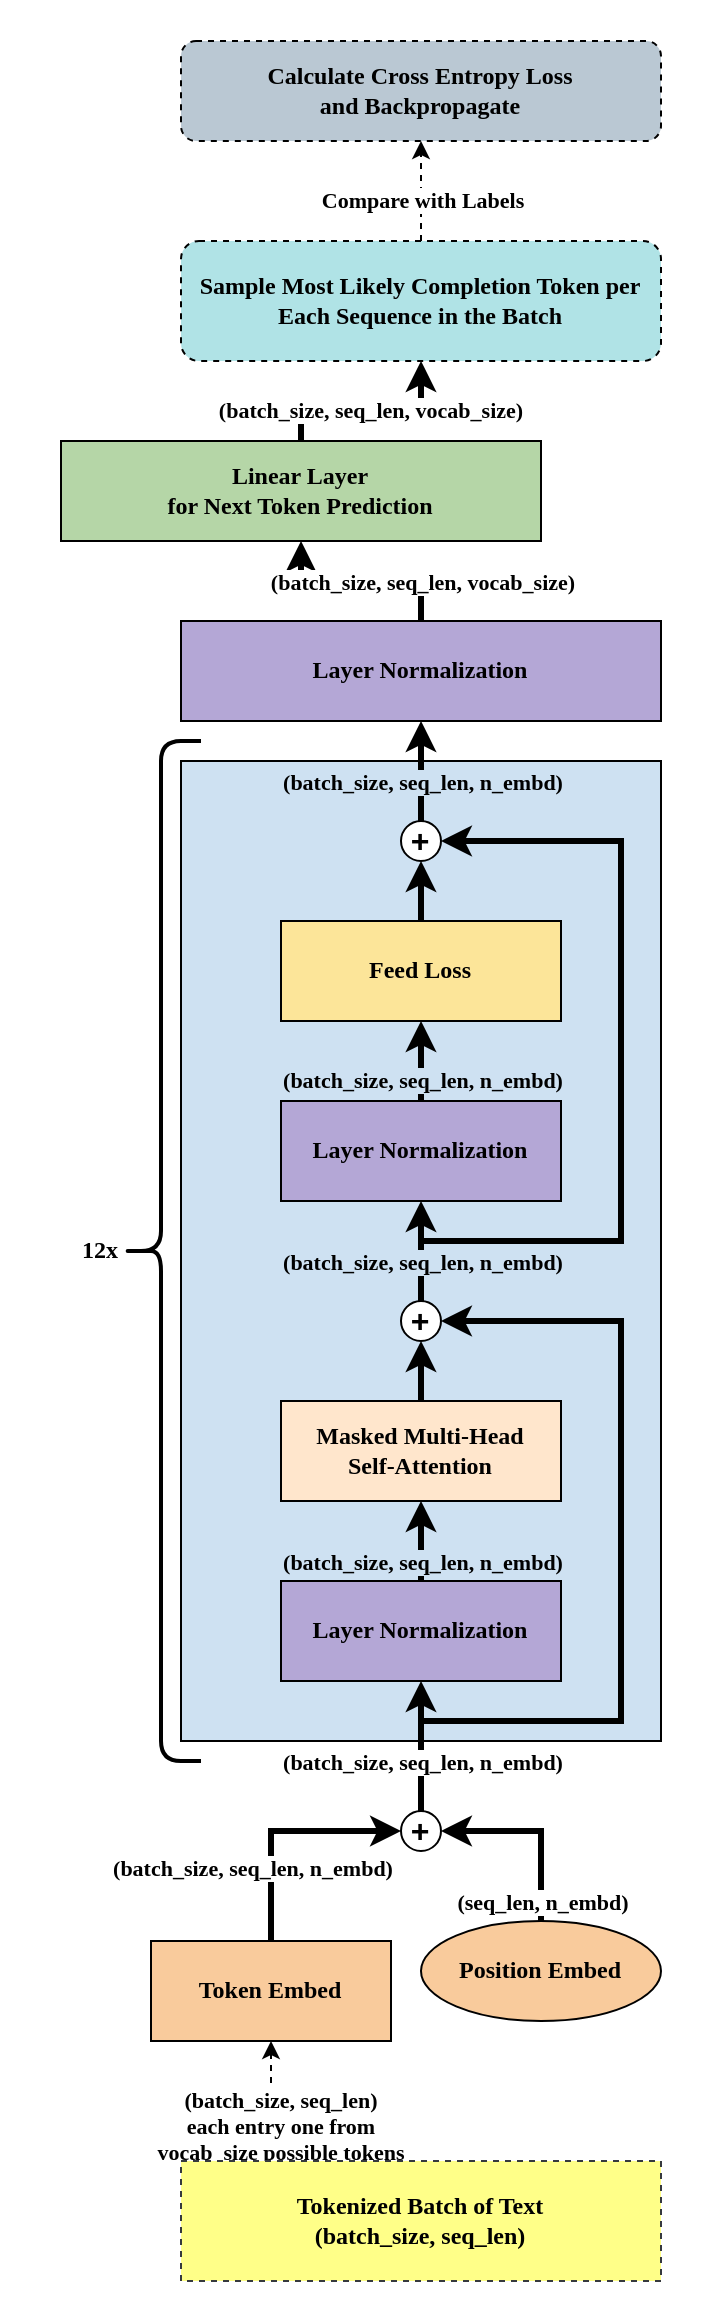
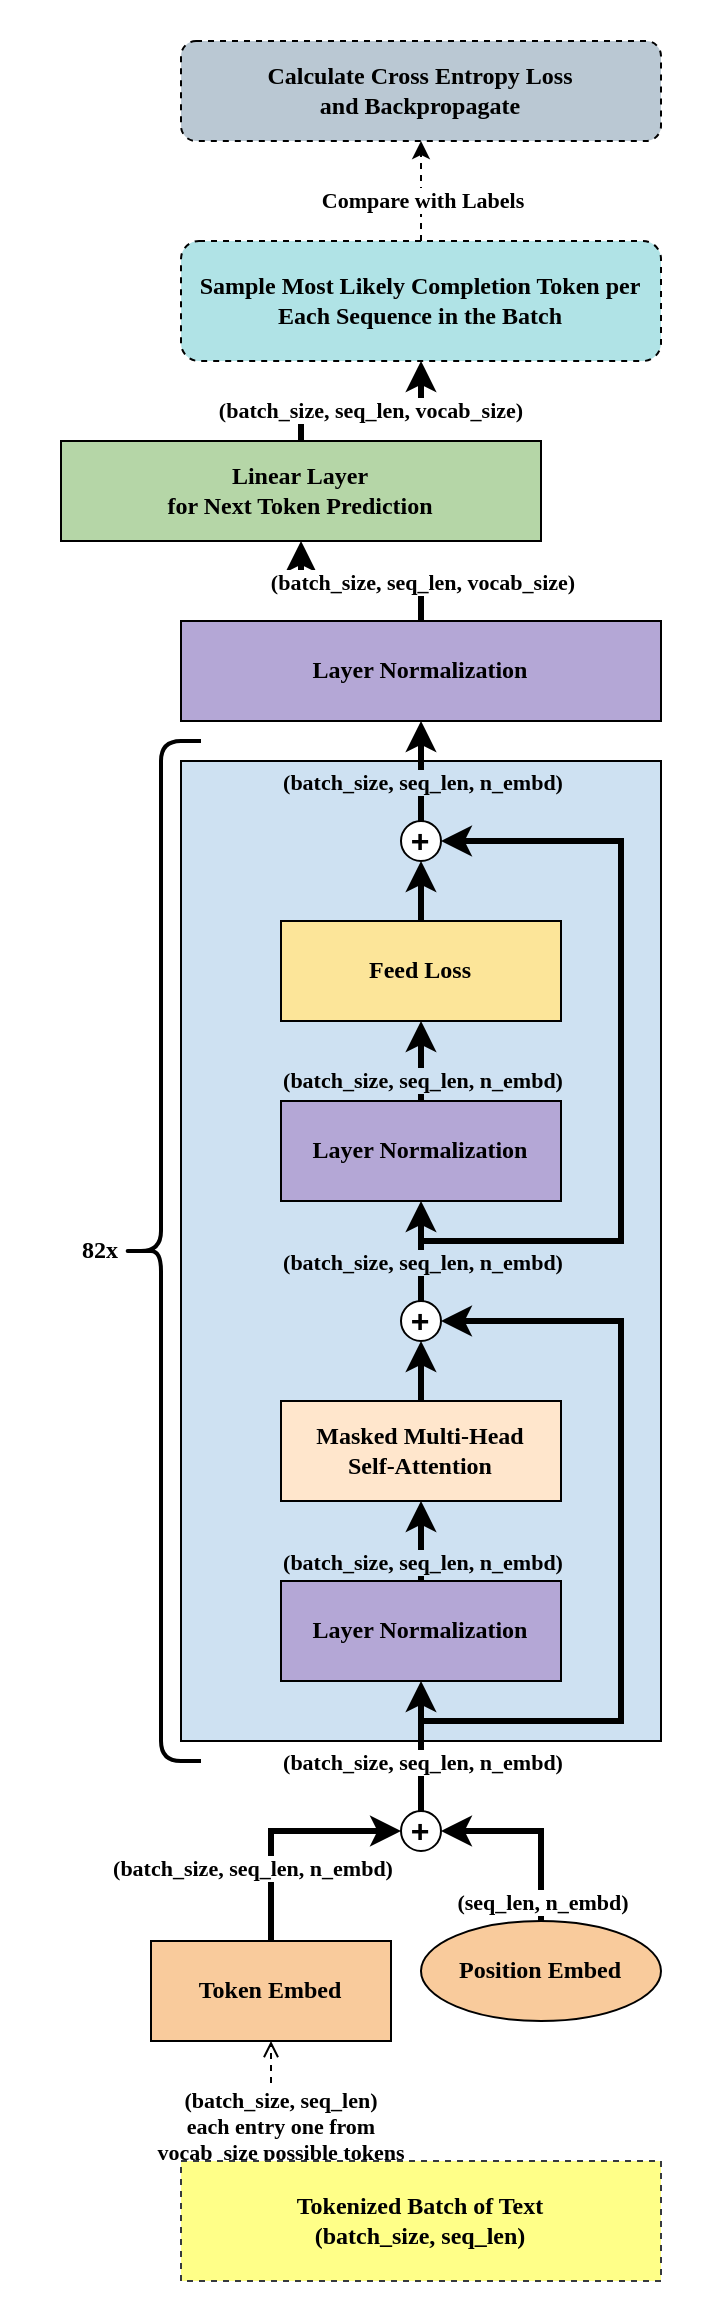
(101, 1251) -> (101, 1251)
(271, 2056) -> (271, 2052)
